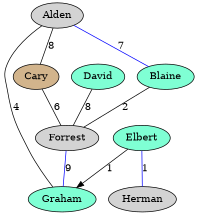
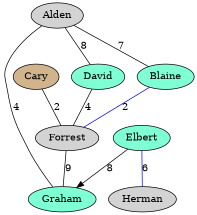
(47, 46) -> (78, 46)
(111, 46) -> (111, 46)
(57, 107) -> (57, 107)
(88, 107) -> (88, 107)
(117, 107) -> (117, 107)
(65, 169) -> (65, 169)
(110, 169) -> (110, 169)
(145, 169) -> (145, 169)
